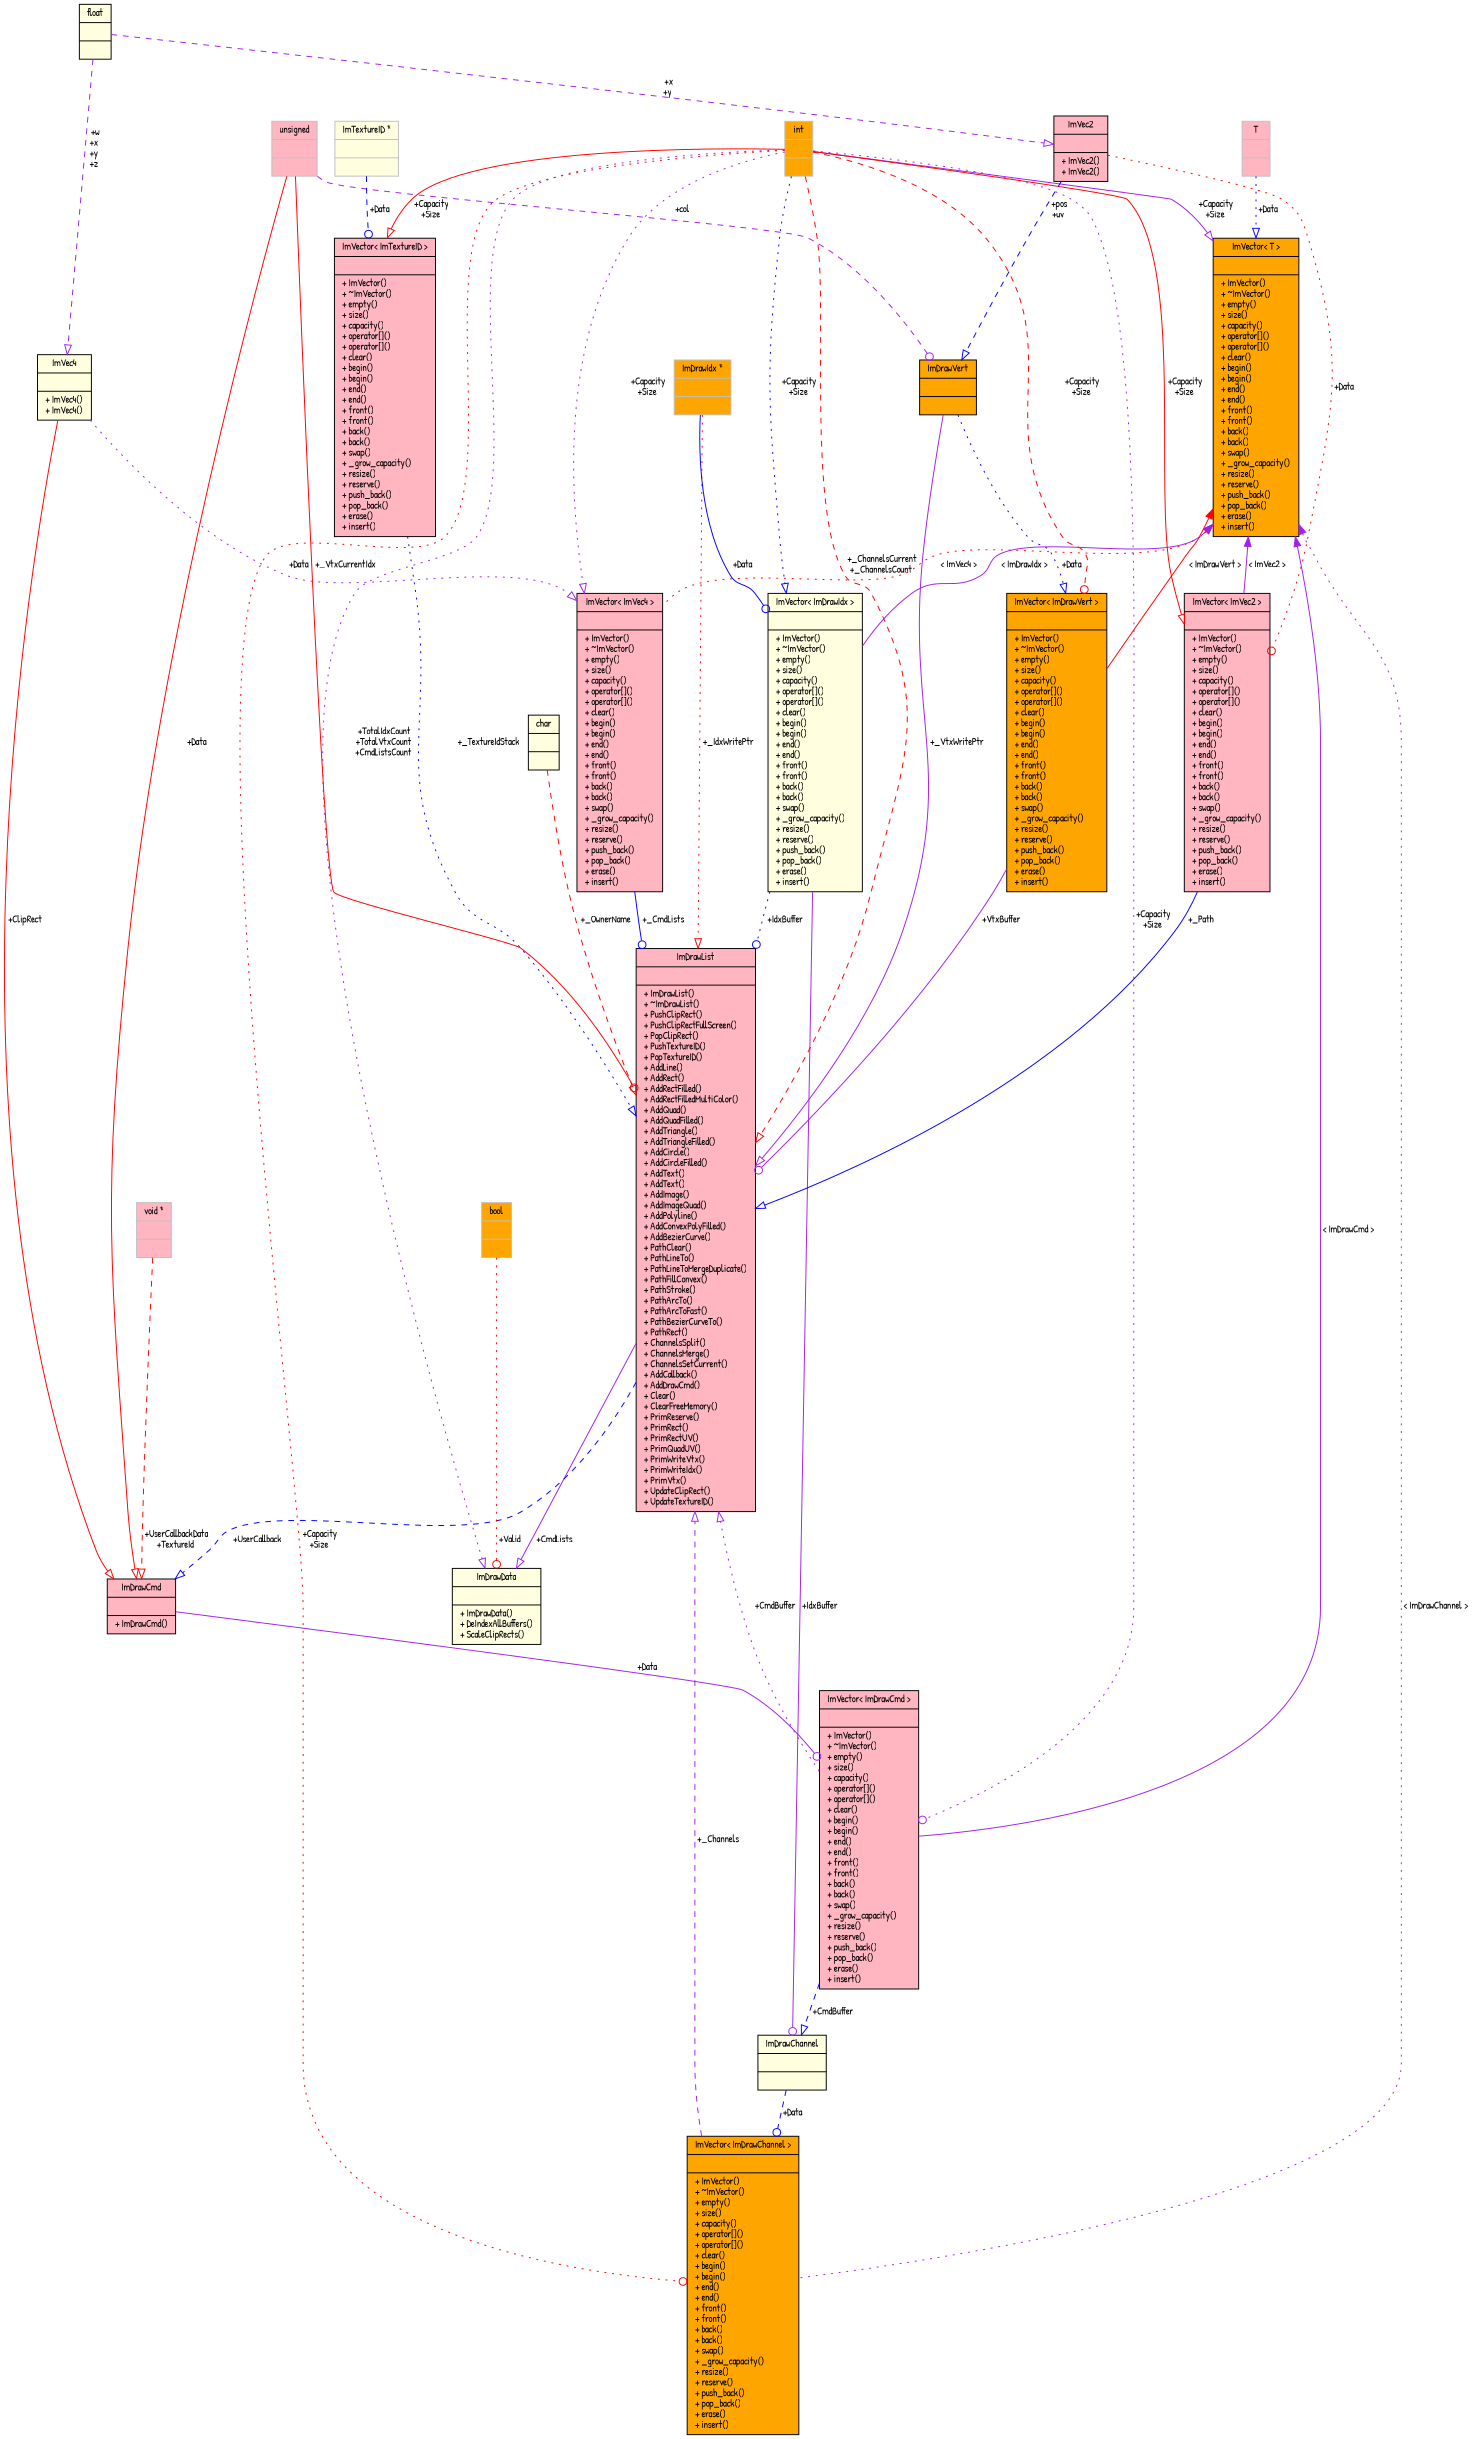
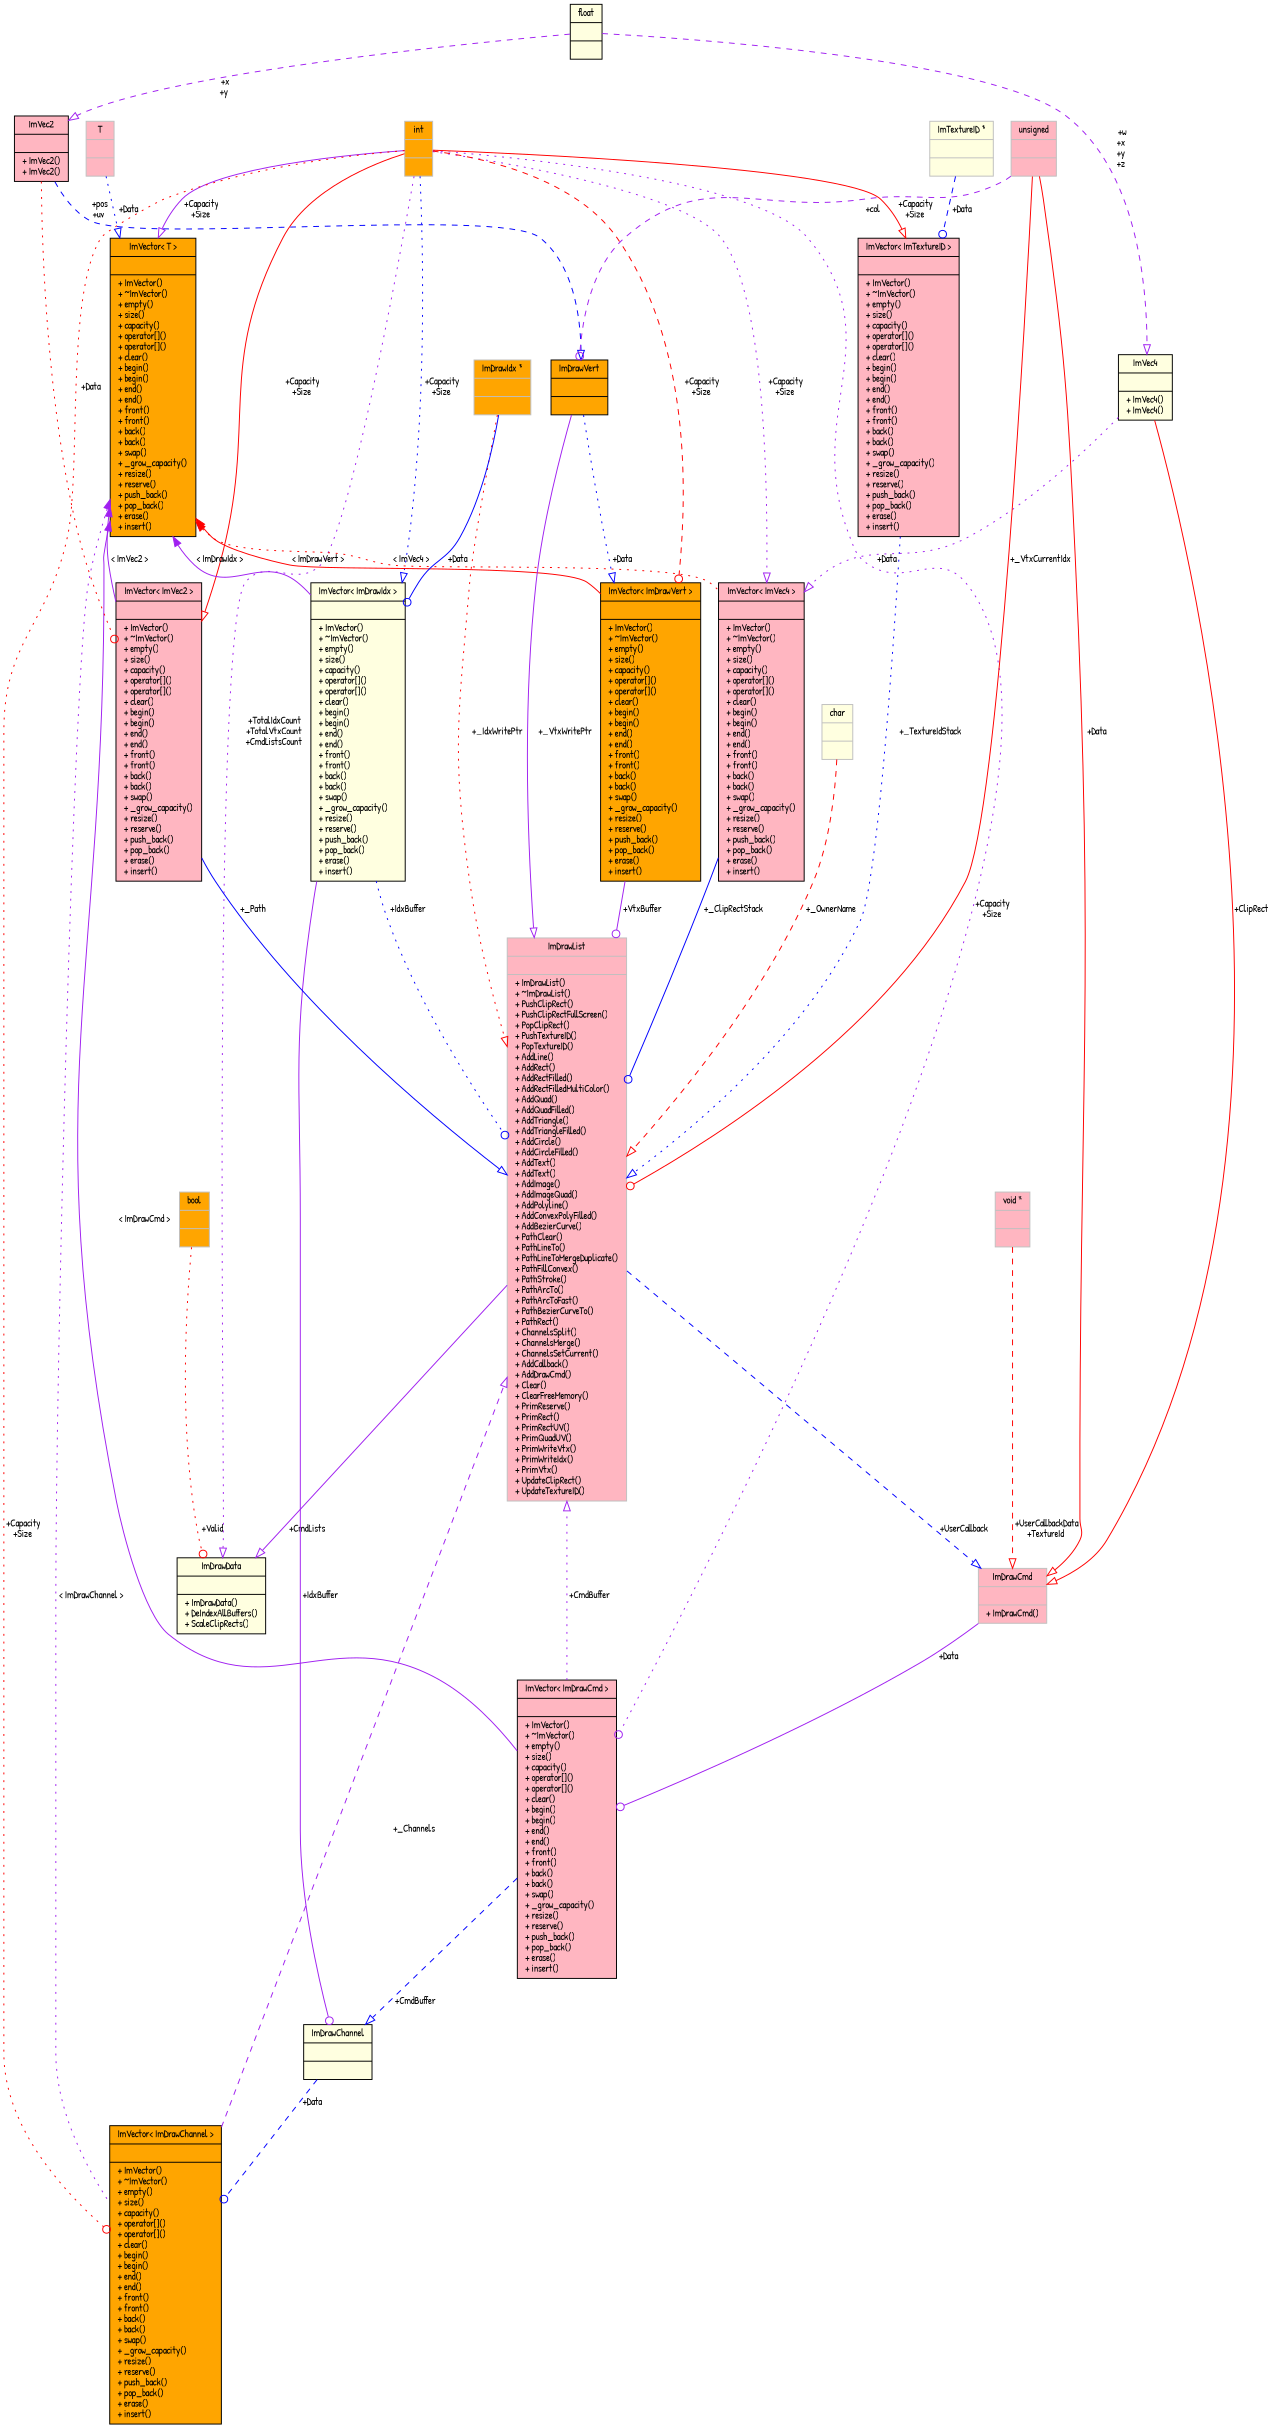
(898, 658) -> none
(544, 743) -> (837, 732)
(662, 920) -> (732, 910)
(696, 1230) -> (567, 1219)
(141, 1606) -> (1013, 1596)
